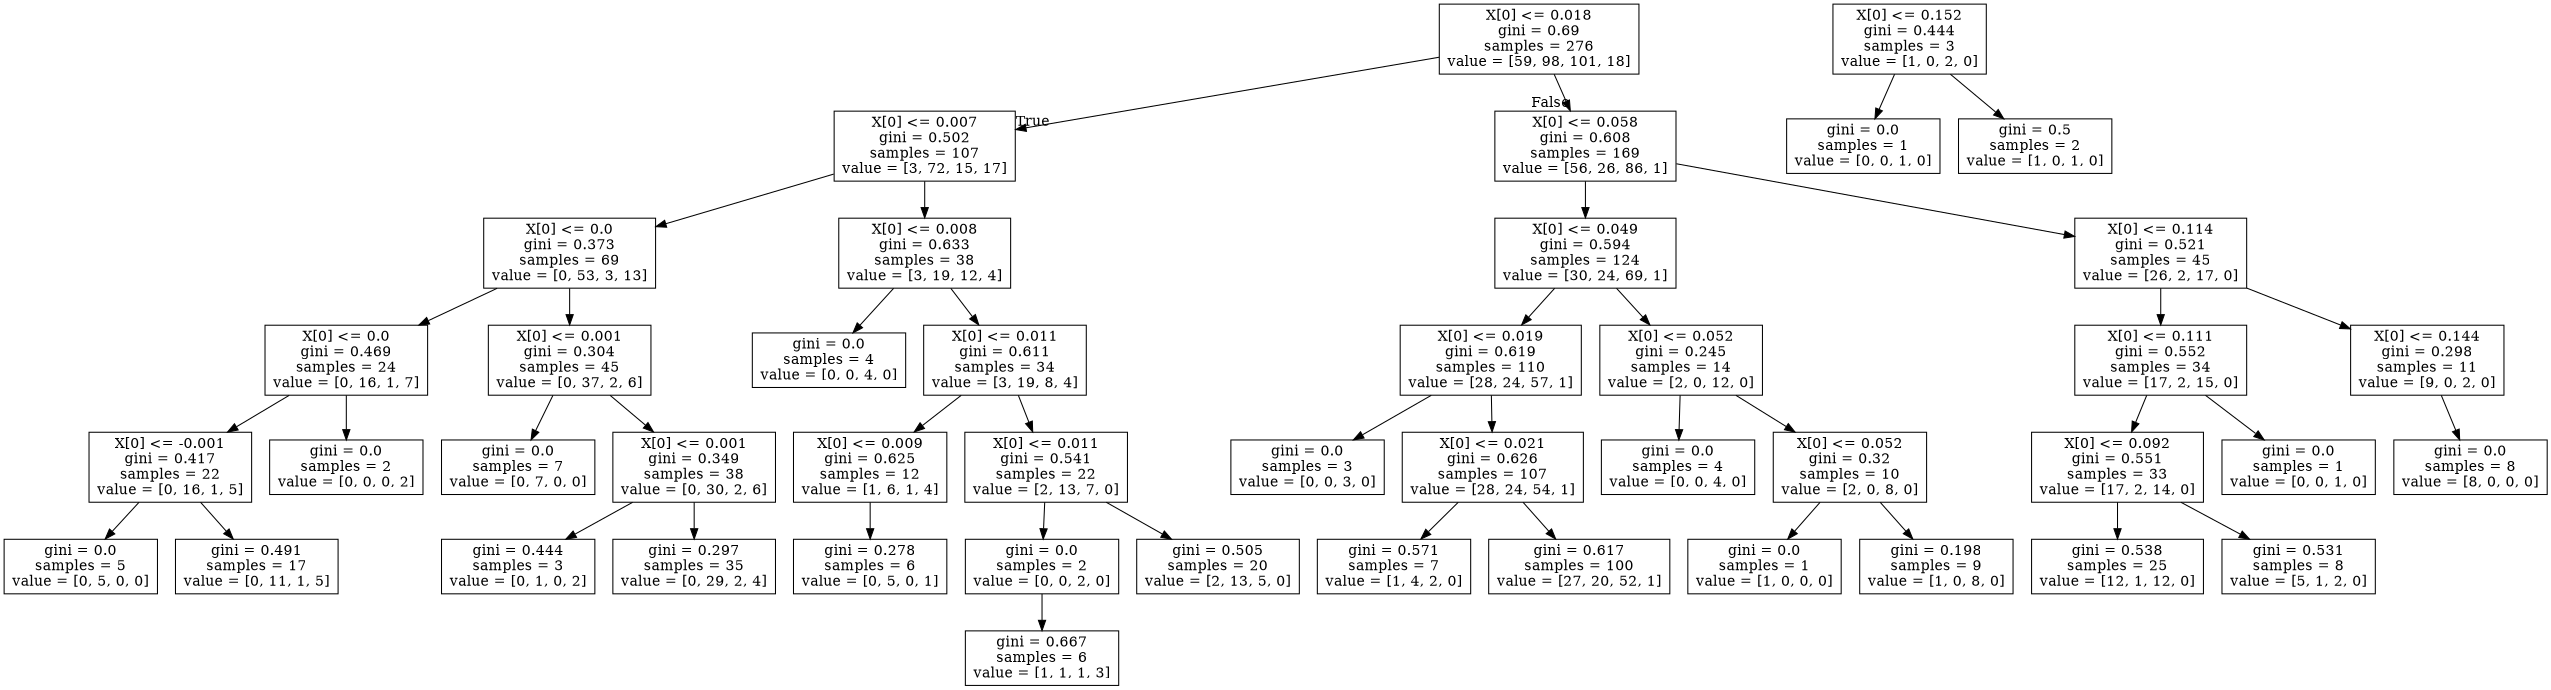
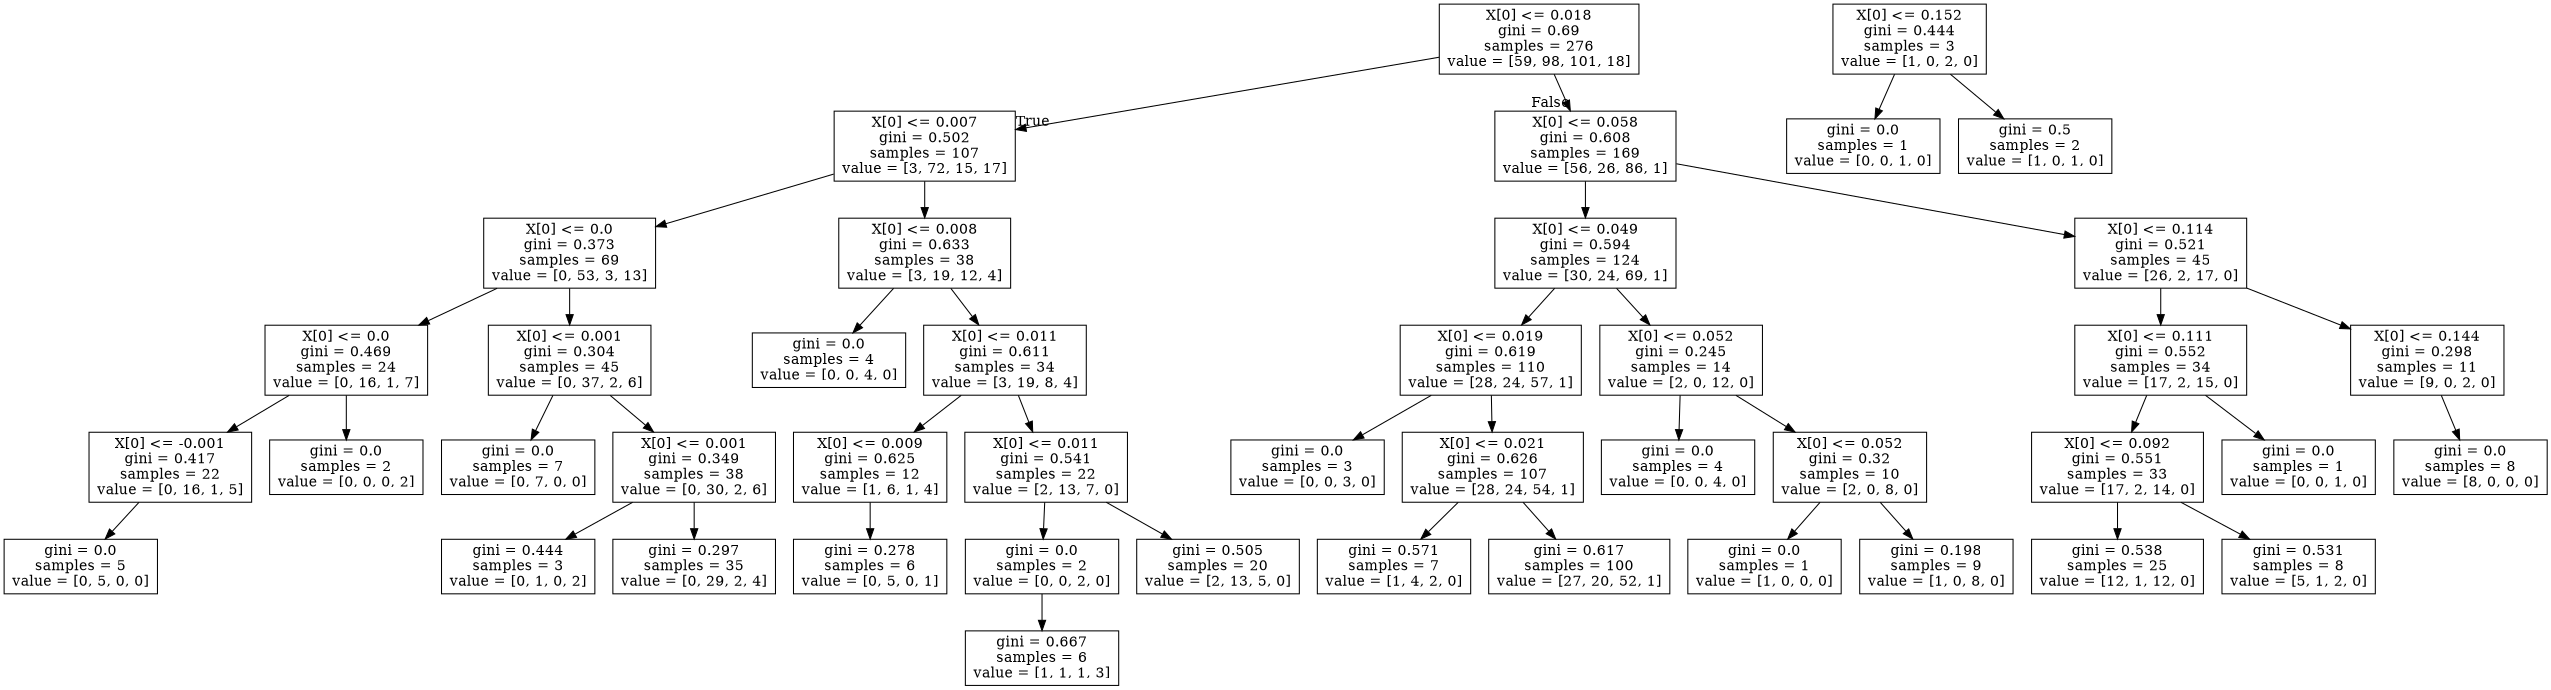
(257, 567) -> none
